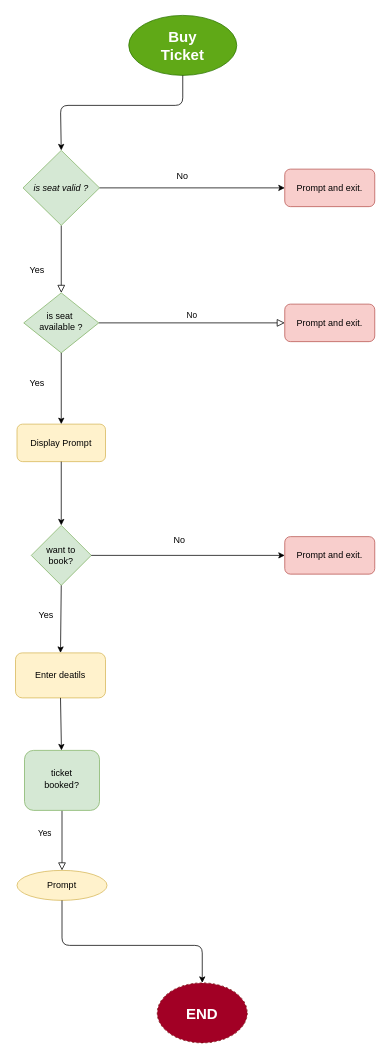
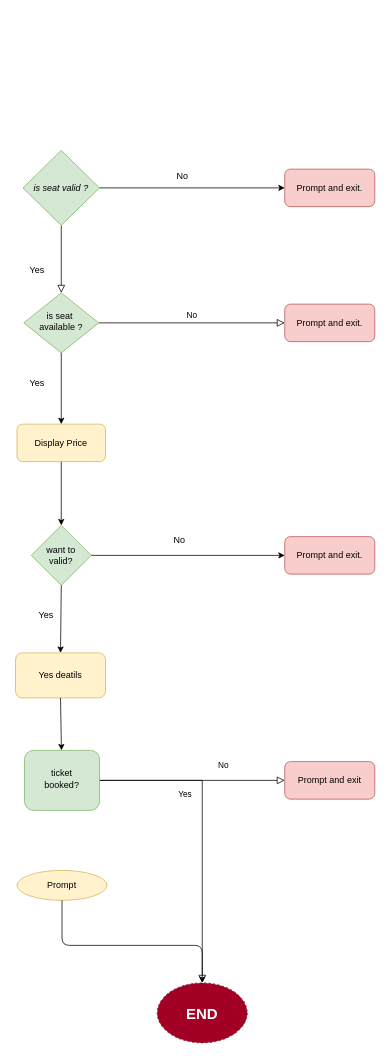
(183, 45) -> none
(126, 105) -> none
(61, 443) -> (61, 443)
(61, 555) -> (61, 555)
(60, 675) -> (60, 675)
none -> (240, 780)
none -> (330, 780)
(62, 837) -> (202, 865)
